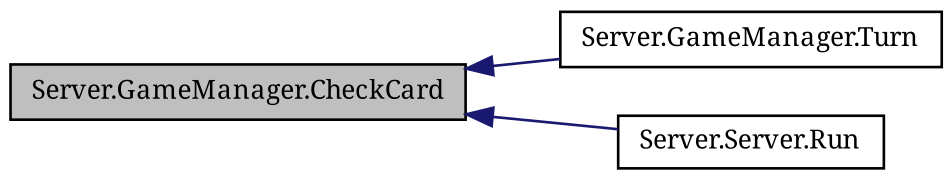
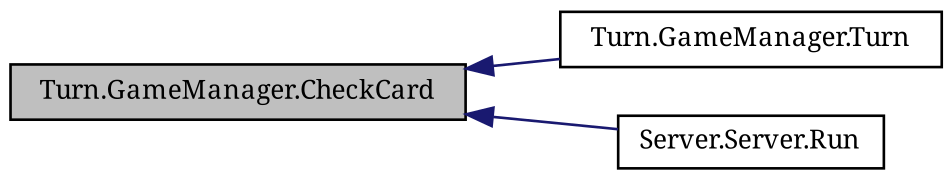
(751, 39) -> (751, 39)
(238, 92) -> (238, 92)
